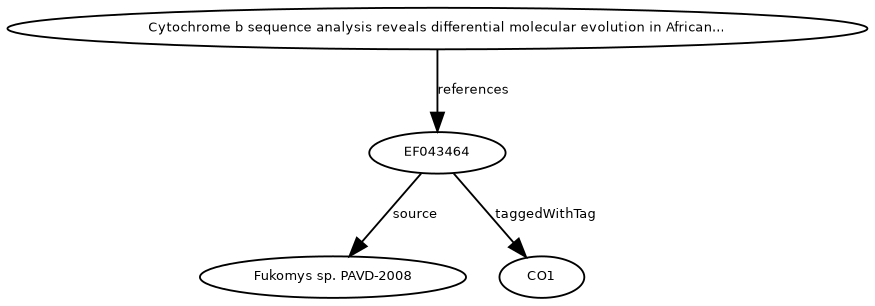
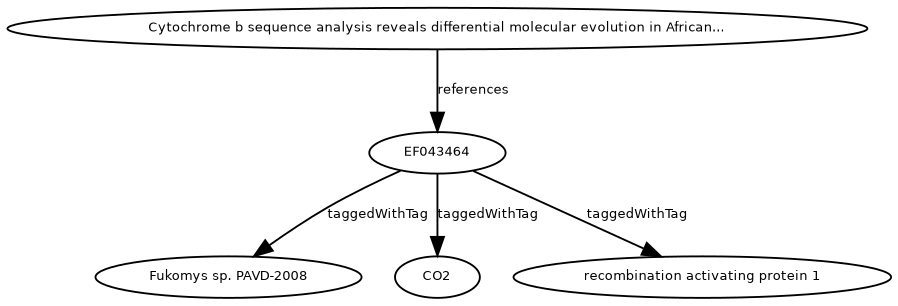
(416, 215) -> (379, 215)
(542, 277) -> (437, 277)
none -> (702, 277)
